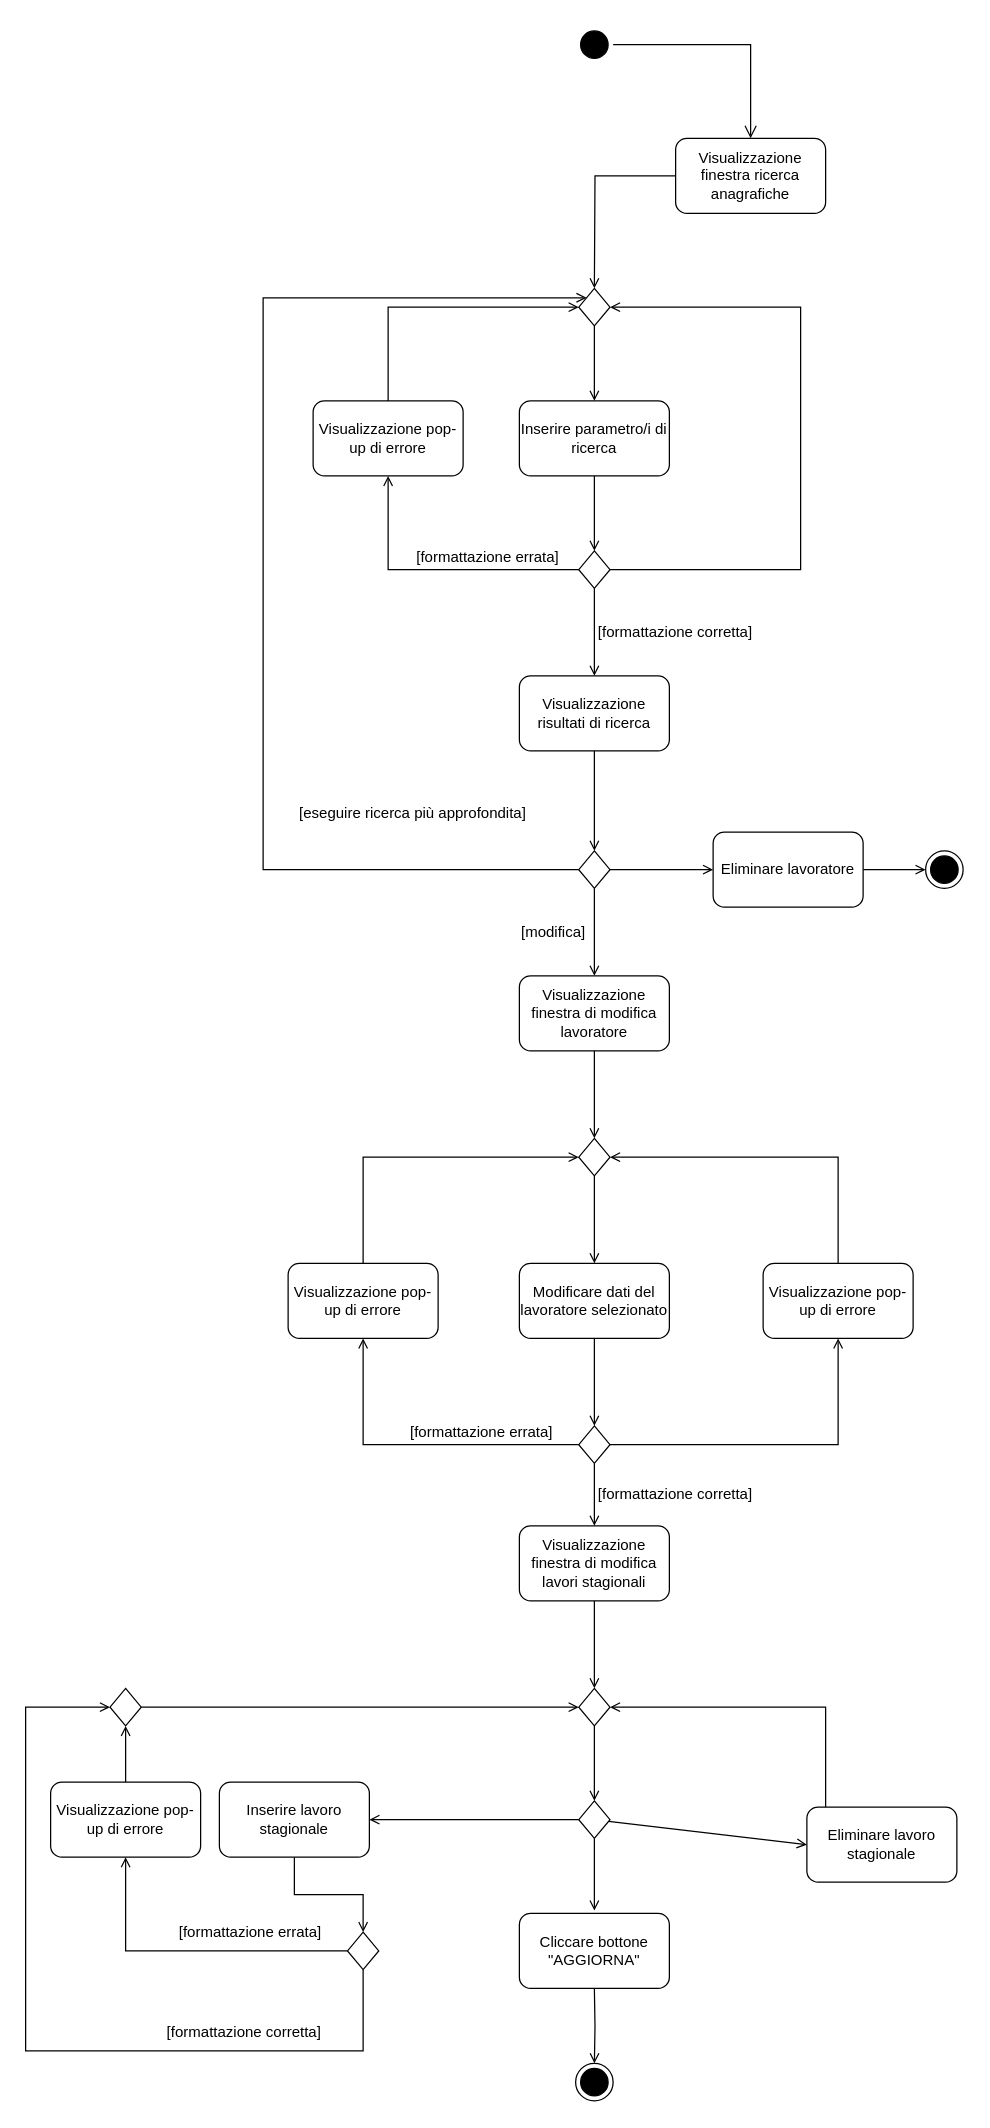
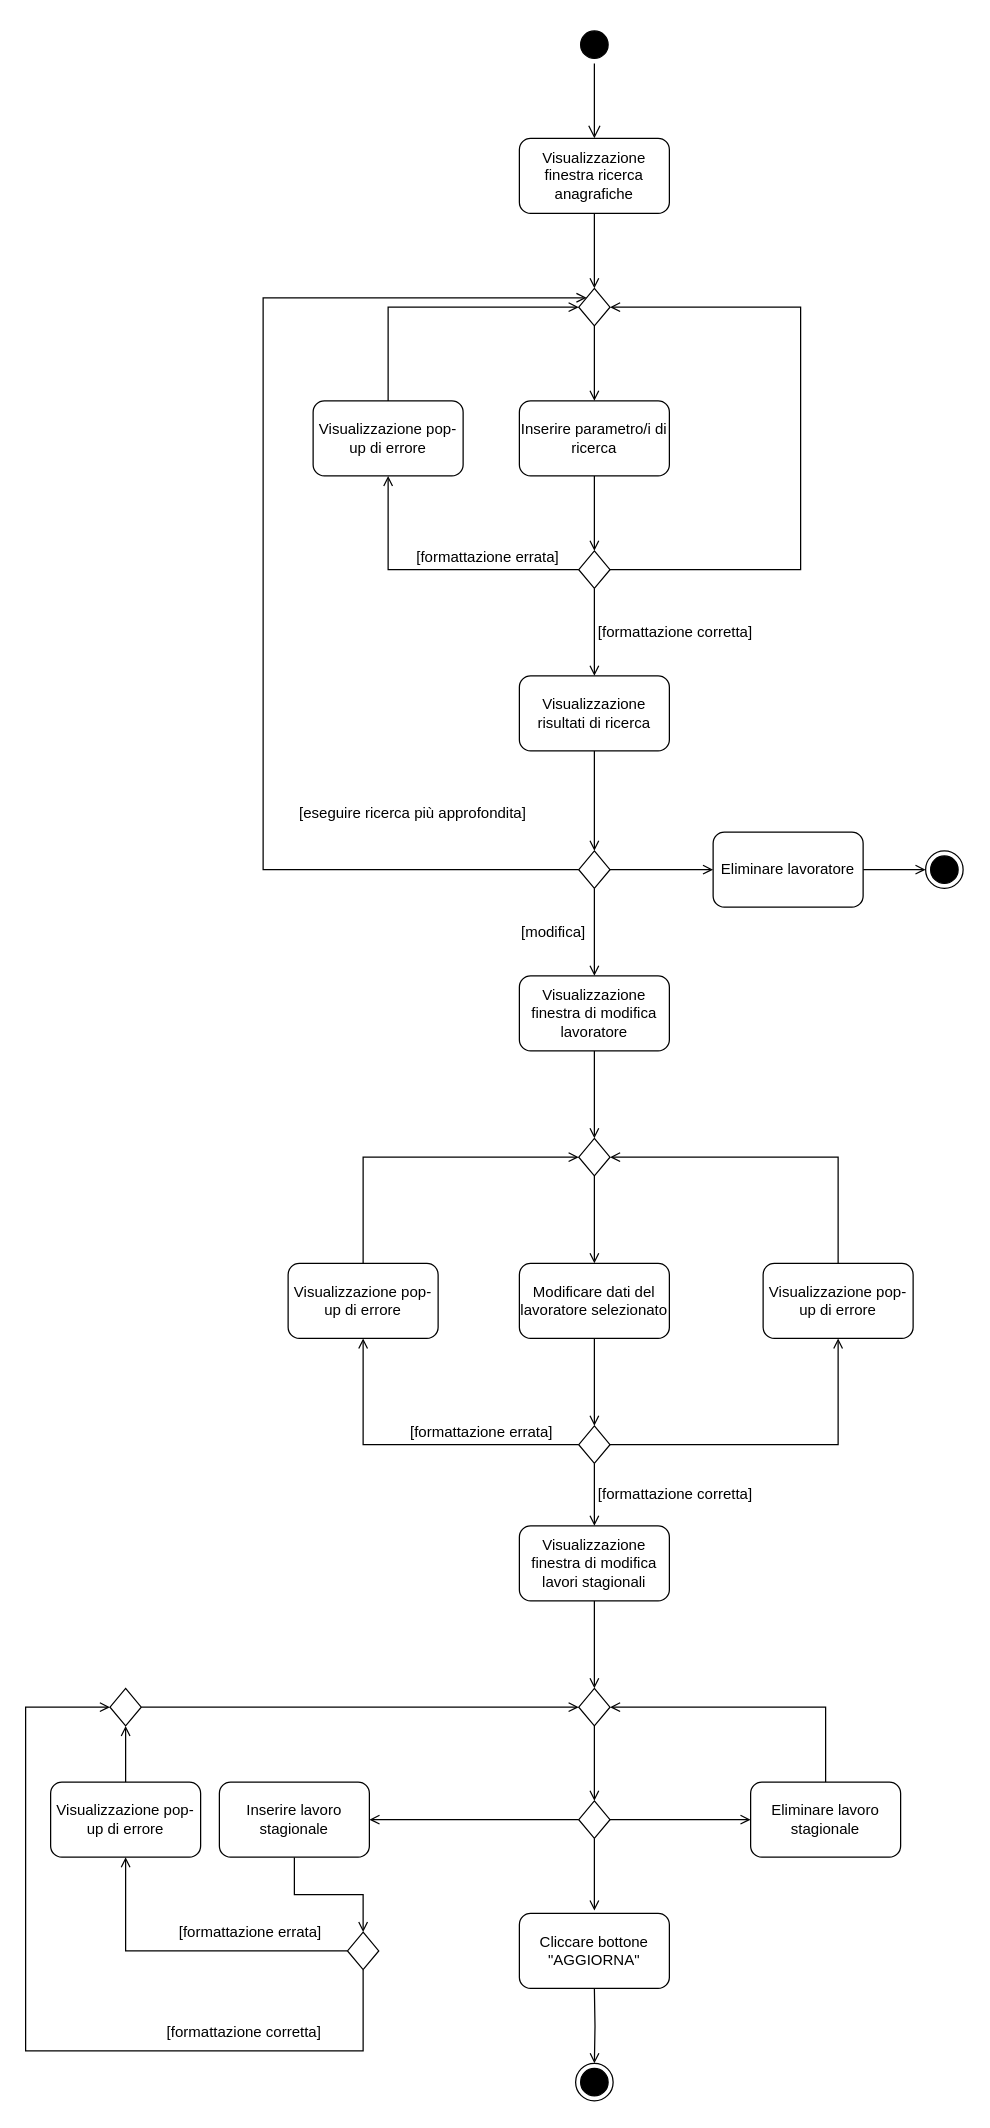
(751, 176) -> (594, 176)
(882, 1844) -> (826, 1819)
